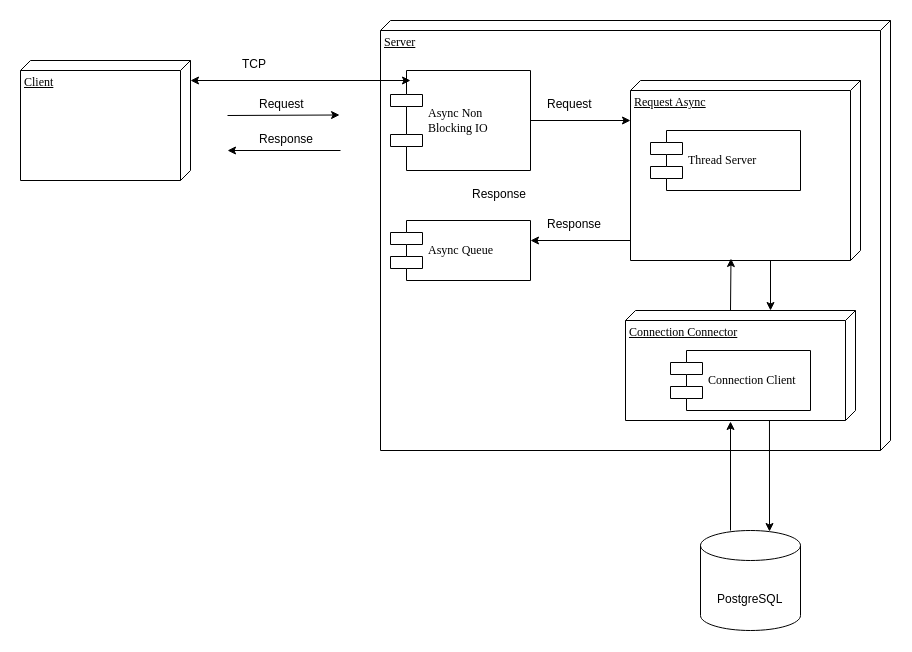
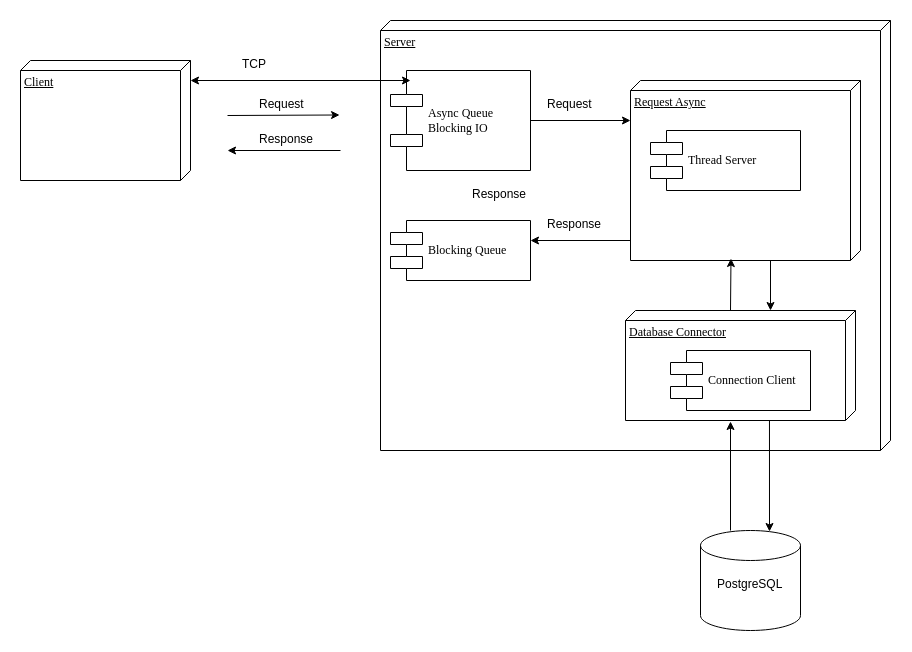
(461, 121) -> (464, 121)
(464, 251) -> (471, 251)
(694, 333) -> (688, 333)
(751, 606) -> (751, 591)
